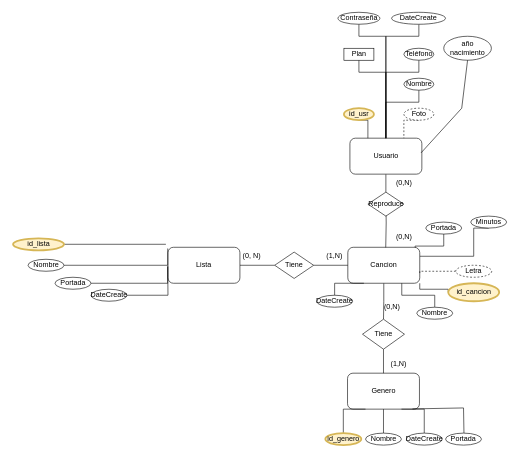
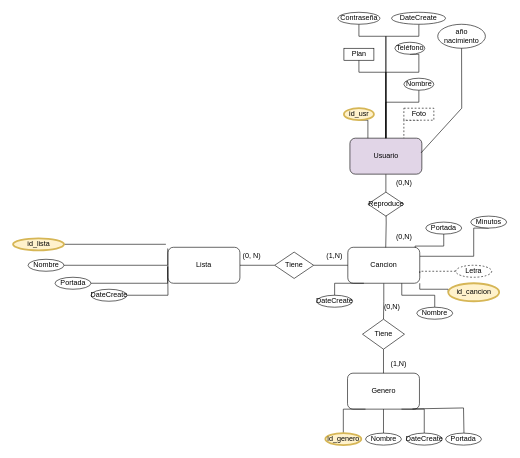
(468, 48) -> (462, 36)
(419, 54) -> (410, 48)
(419, 114) -> (419, 114)
(386, 156) -> (386, 156)
